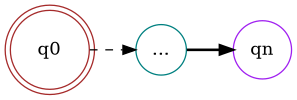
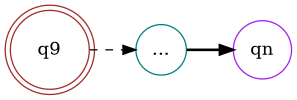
(50, 50) -> (50, 50)
